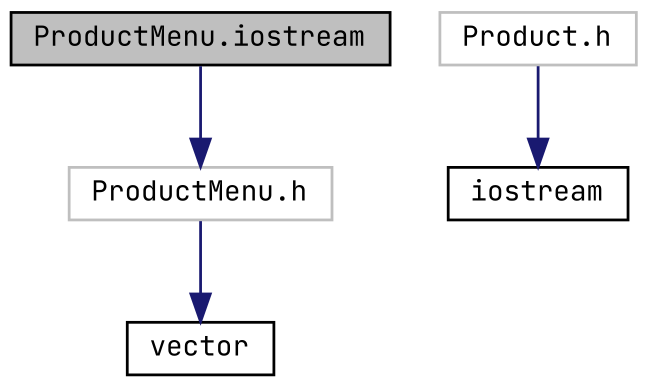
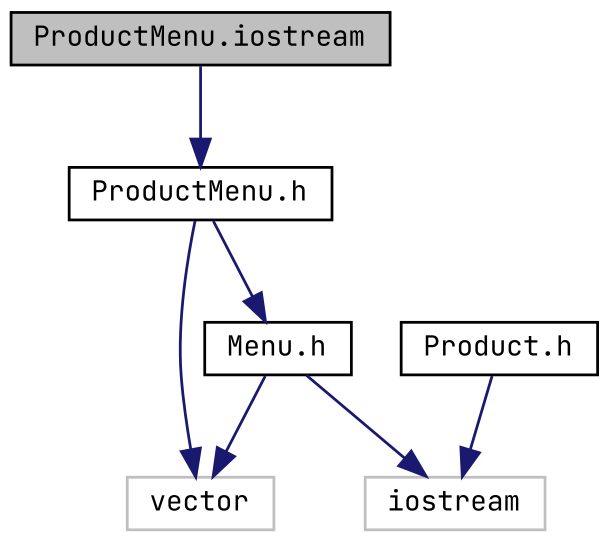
(538, 39) -> (499, 349)
(201, 194) -> (201, 194)
(538, 194) -> (455, 504)
(201, 349) -> (201, 504)
none -> (278, 349)
